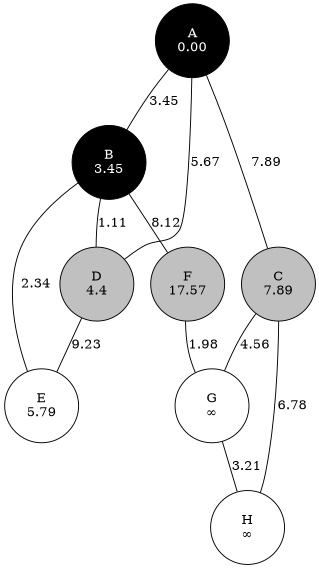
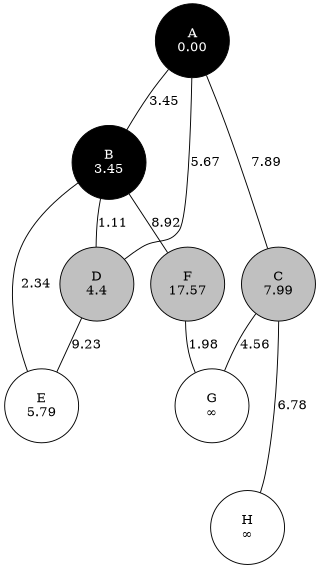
(166, 223) -> (166, 223)
(278, 284) -> (278, 284)
(230, 466) -> none
